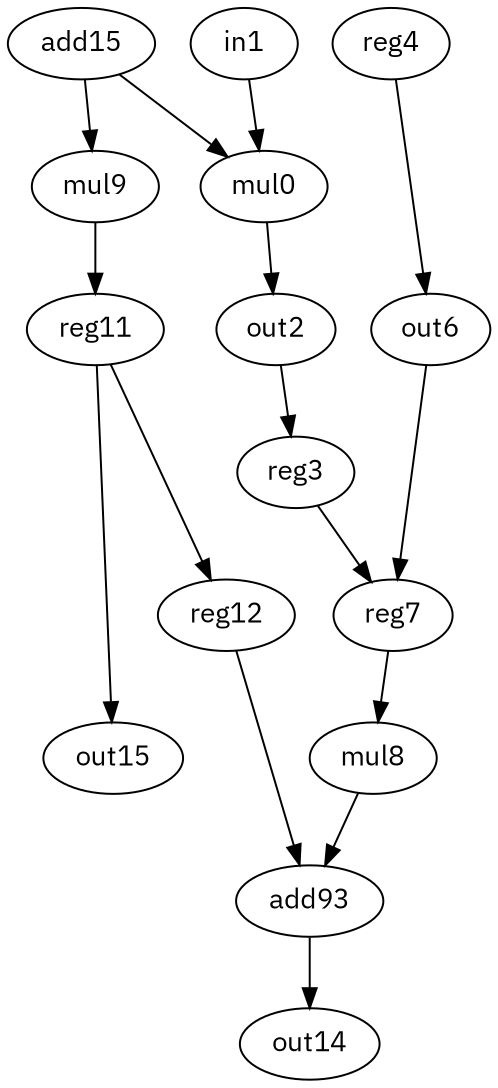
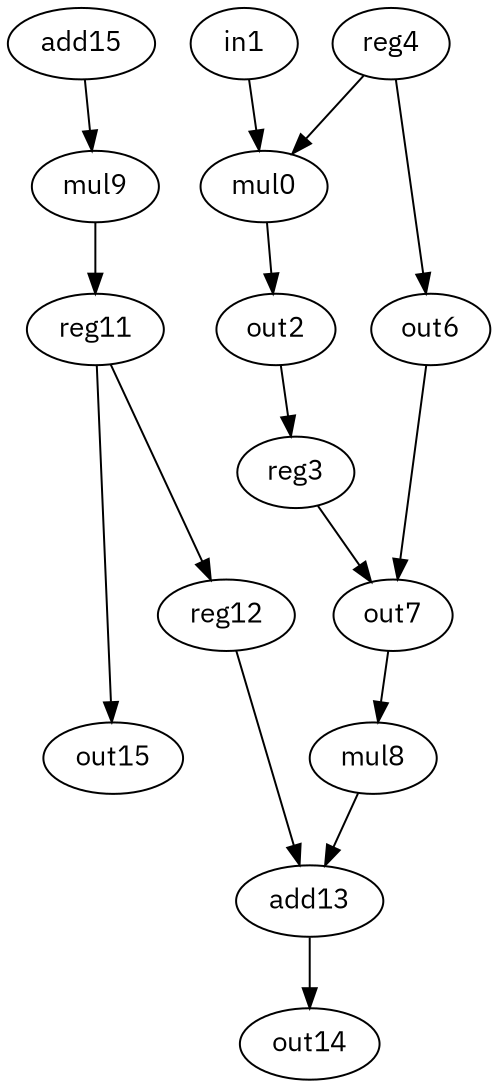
(165, 109) -> (335, 107)
(393, 615) -> (393, 615)
(310, 901) -> (310, 901)
